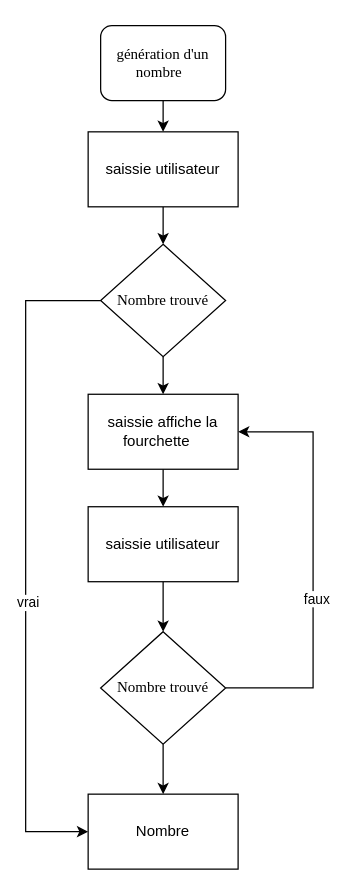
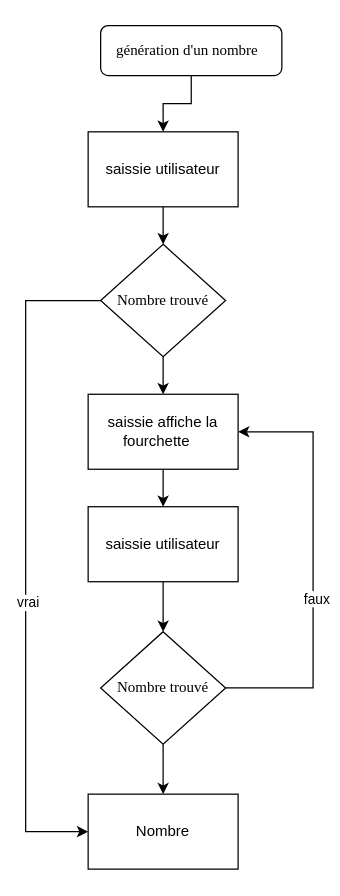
(163, 63) -> (191, 51)
